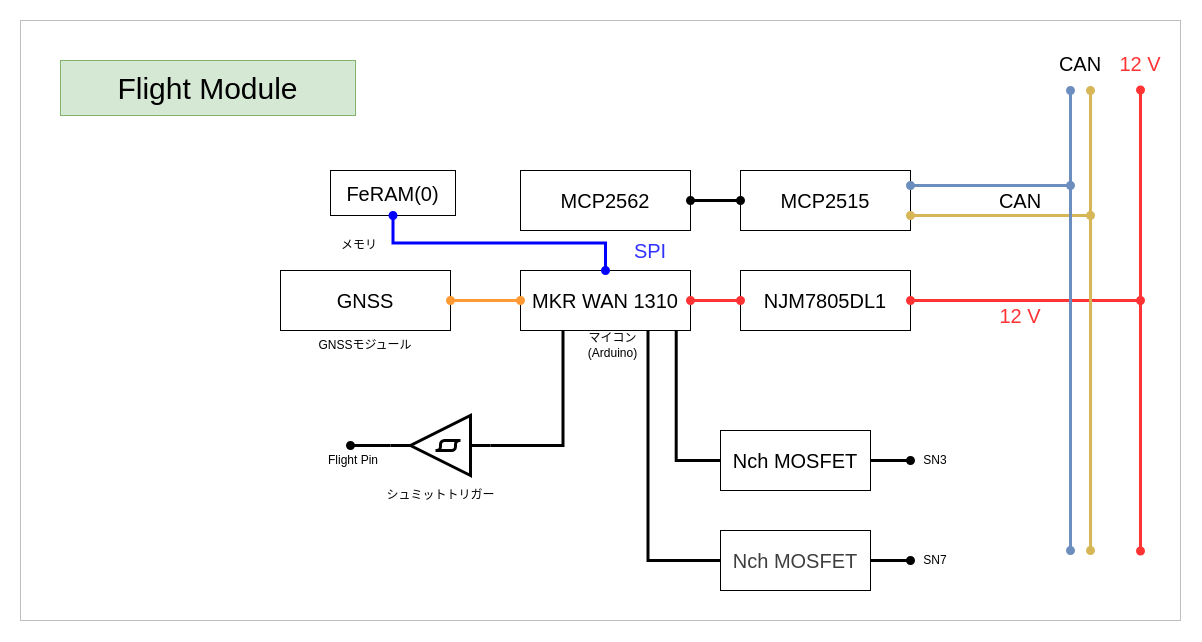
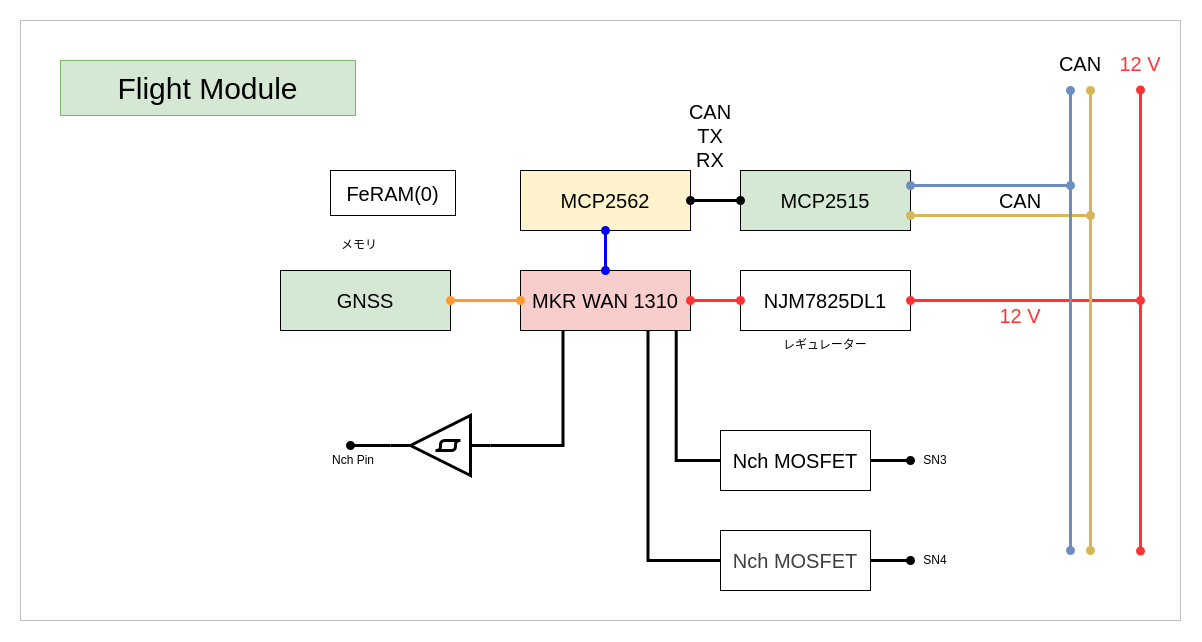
none -> (711, 136)
(606, 201) -> (606, 201)
(826, 201) -> (826, 201)
none -> (606, 239)
(486, 243) -> none
(651, 251) -> none
(366, 301) -> (366, 301)
(606, 301) -> (606, 301)
(826, 301) -> (826, 301)
(366, 346) -> none
(613, 346) -> none
none -> (826, 346)
(354, 461) -> (354, 461)
(441, 496) -> none
(936, 561) -> (936, 561)
